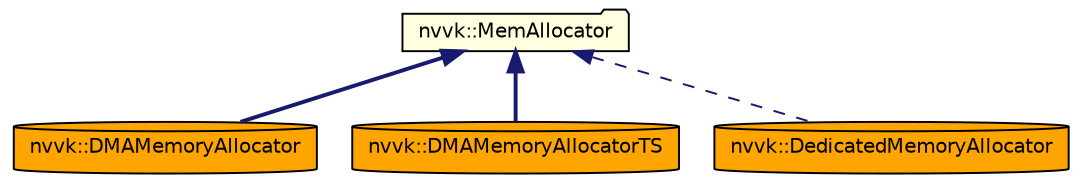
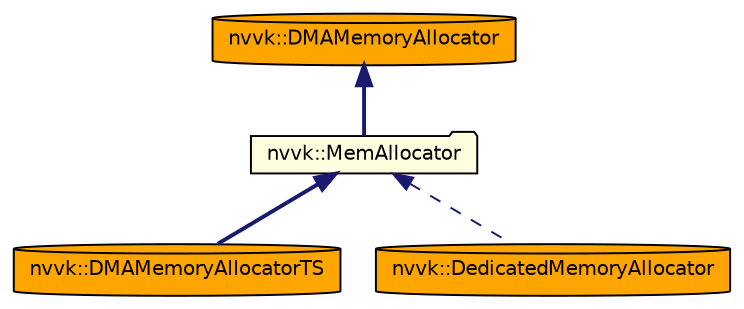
(342, 90) -> (364, 111)
